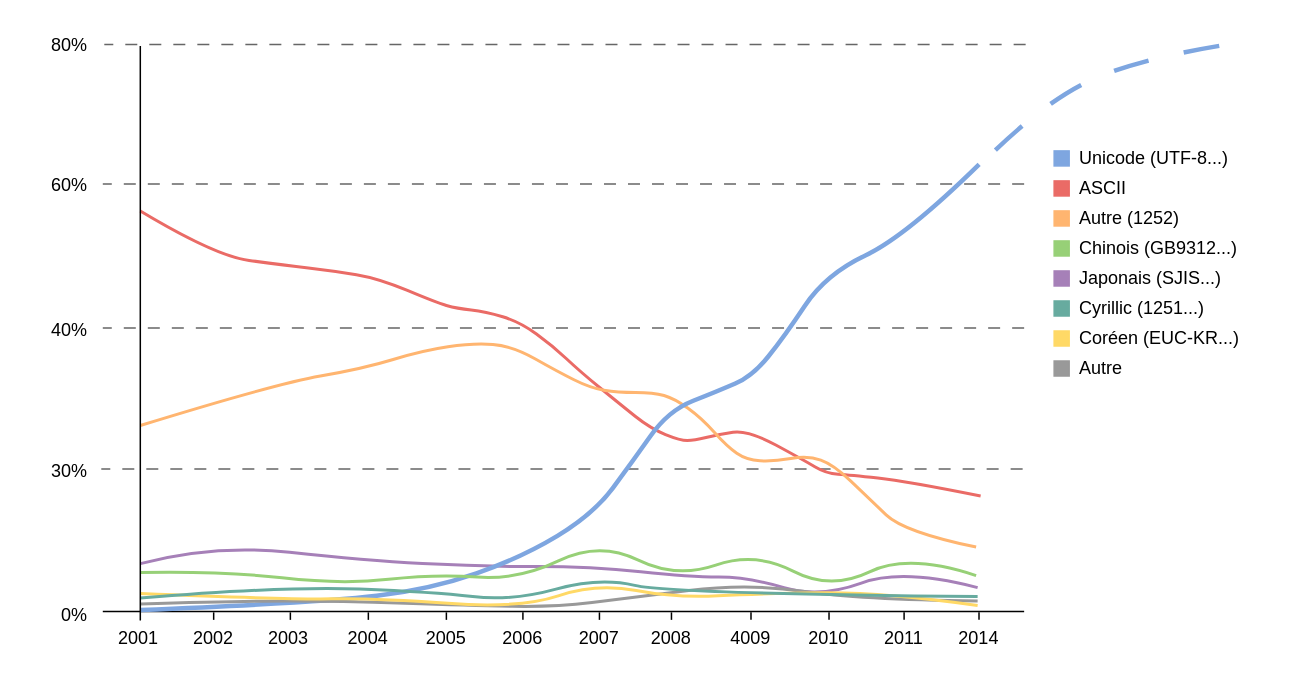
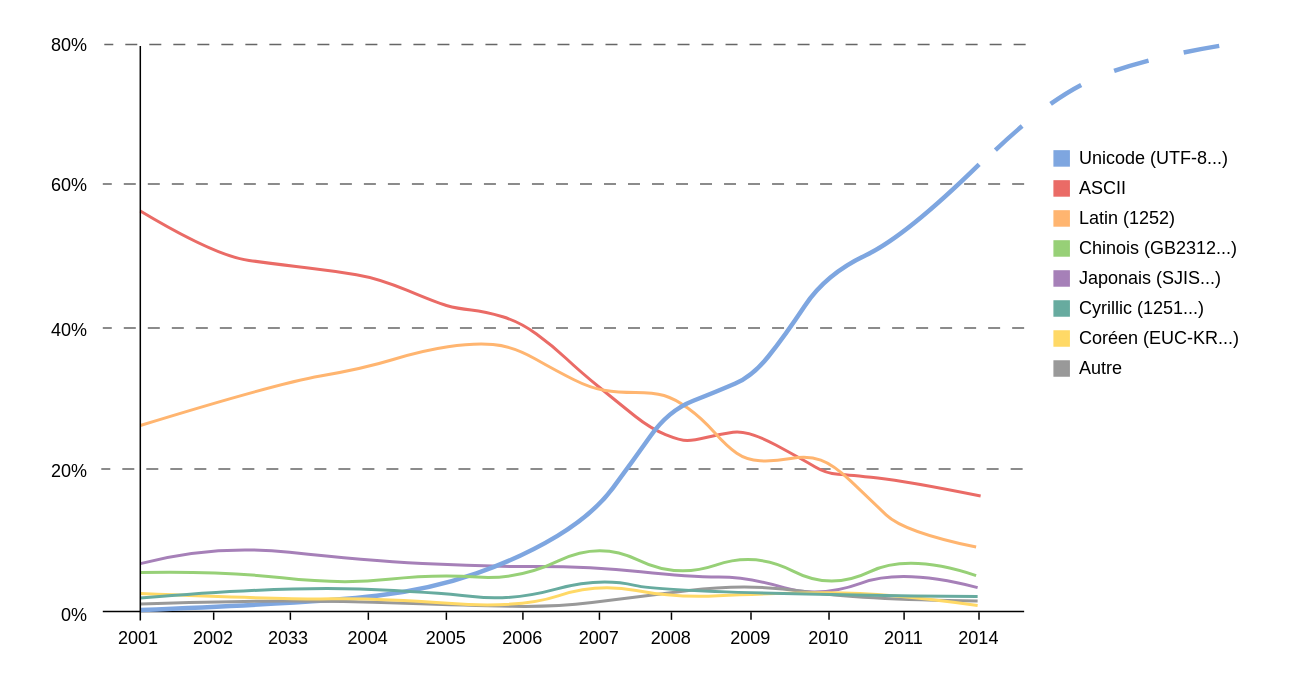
(1137, 218) -> (1135, 218)
(1161, 248) -> (1161, 248)
(73, 472) -> (73, 472)
(289, 638) -> (289, 638)
(751, 638) -> (751, 638)
